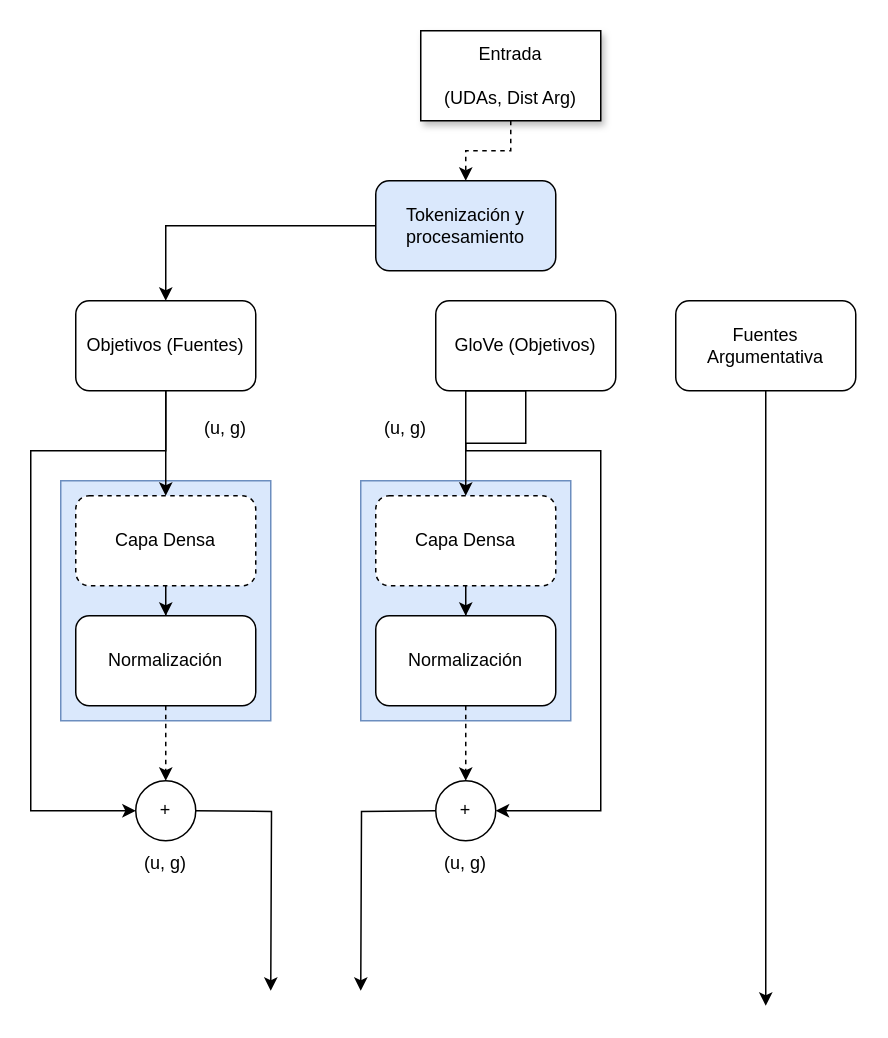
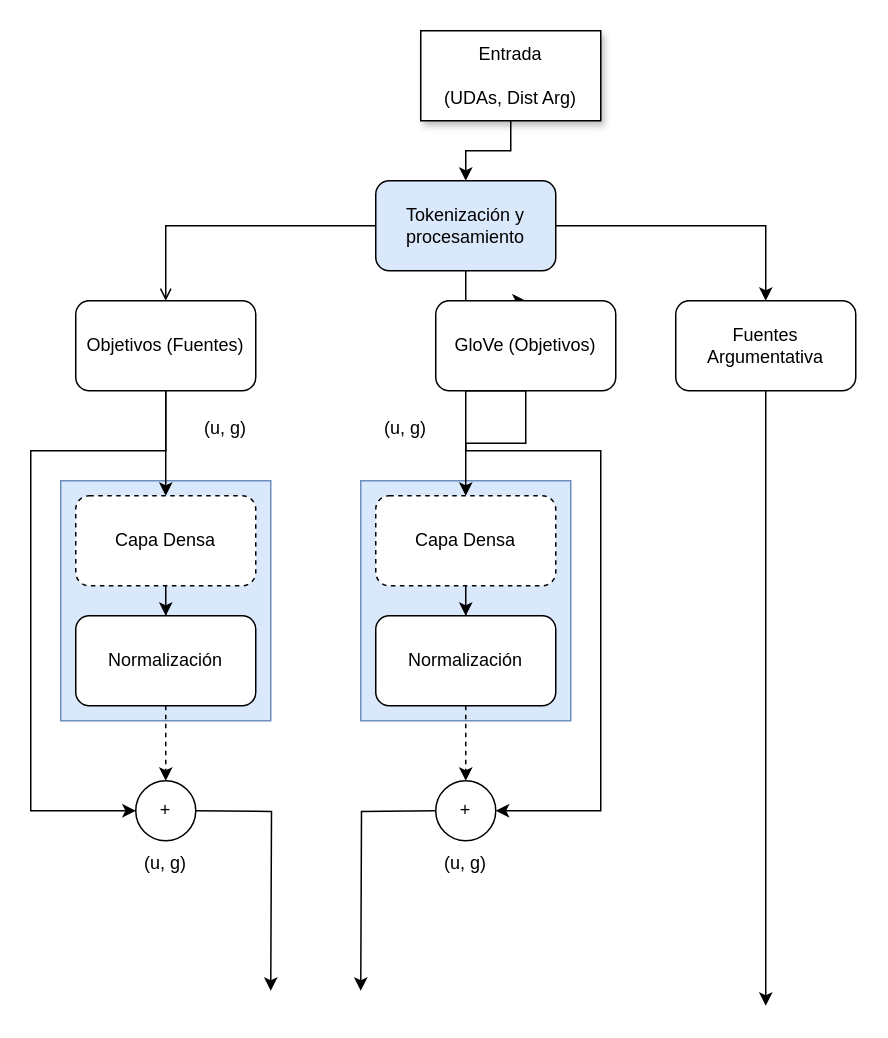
(495, 151) -> (495, 151)
none -> (693, 226)
none -> (466, 287)
(166, 289) -> (166, 291)
